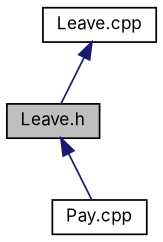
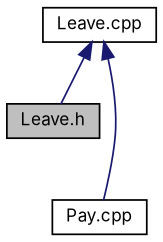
(80, 177) -> (116, 130)
